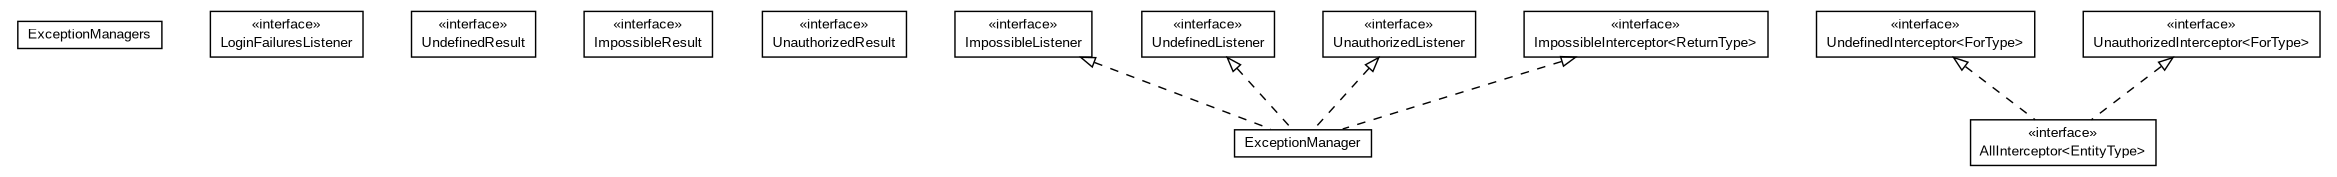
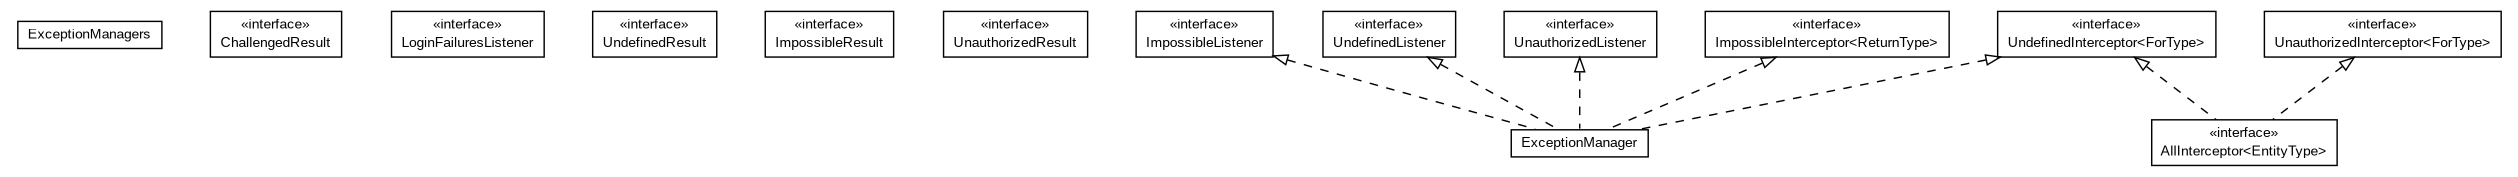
none -> (276, 34)
none -> (1813, 95)
